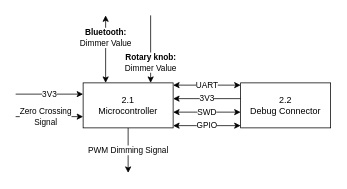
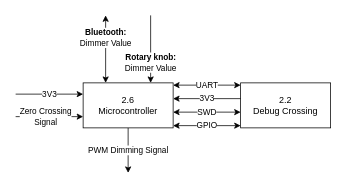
(128, 105) -> (128, 105)
(285, 105) -> (285, 105)
